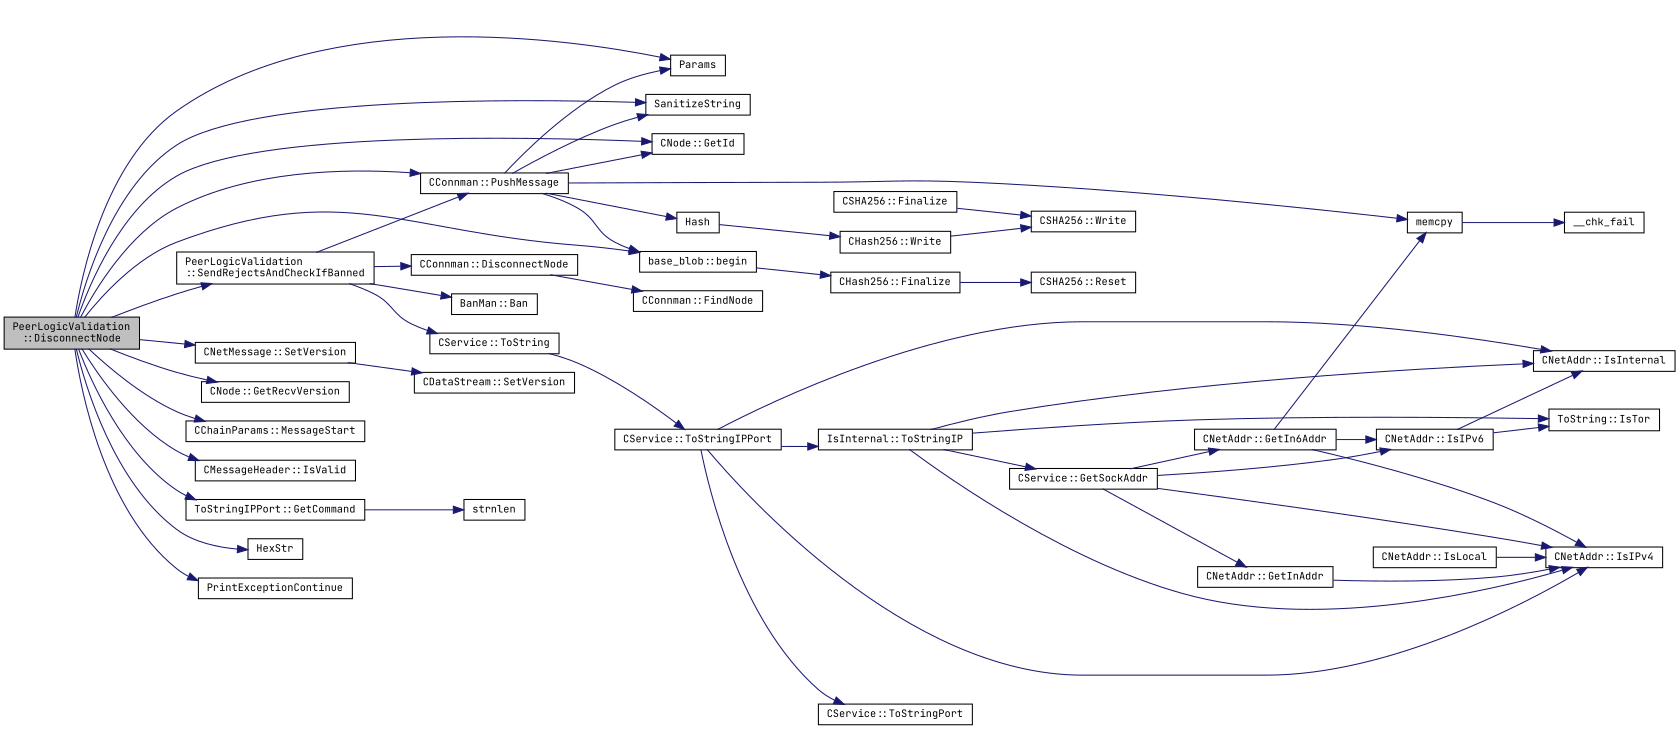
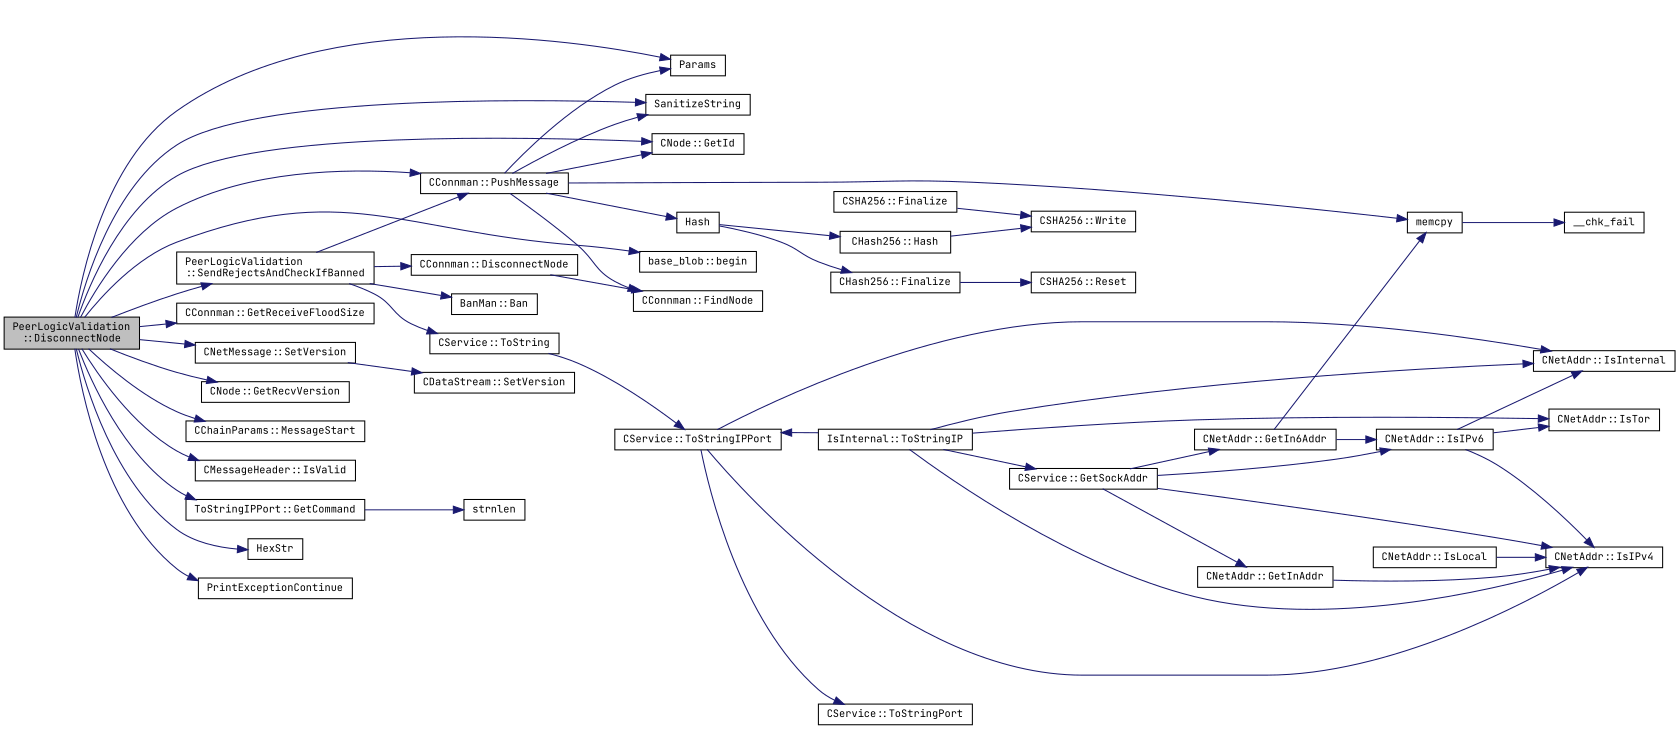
(589, 216) -> (568, 237)
(895, 242) -> (895, 242)
(788, 271) -> (782, 243)
none -> (275, 313)
(1604, 420) -> (1604, 420)
(794, 447) -> (805, 433)
(1448, 487) -> (1530, 489)
